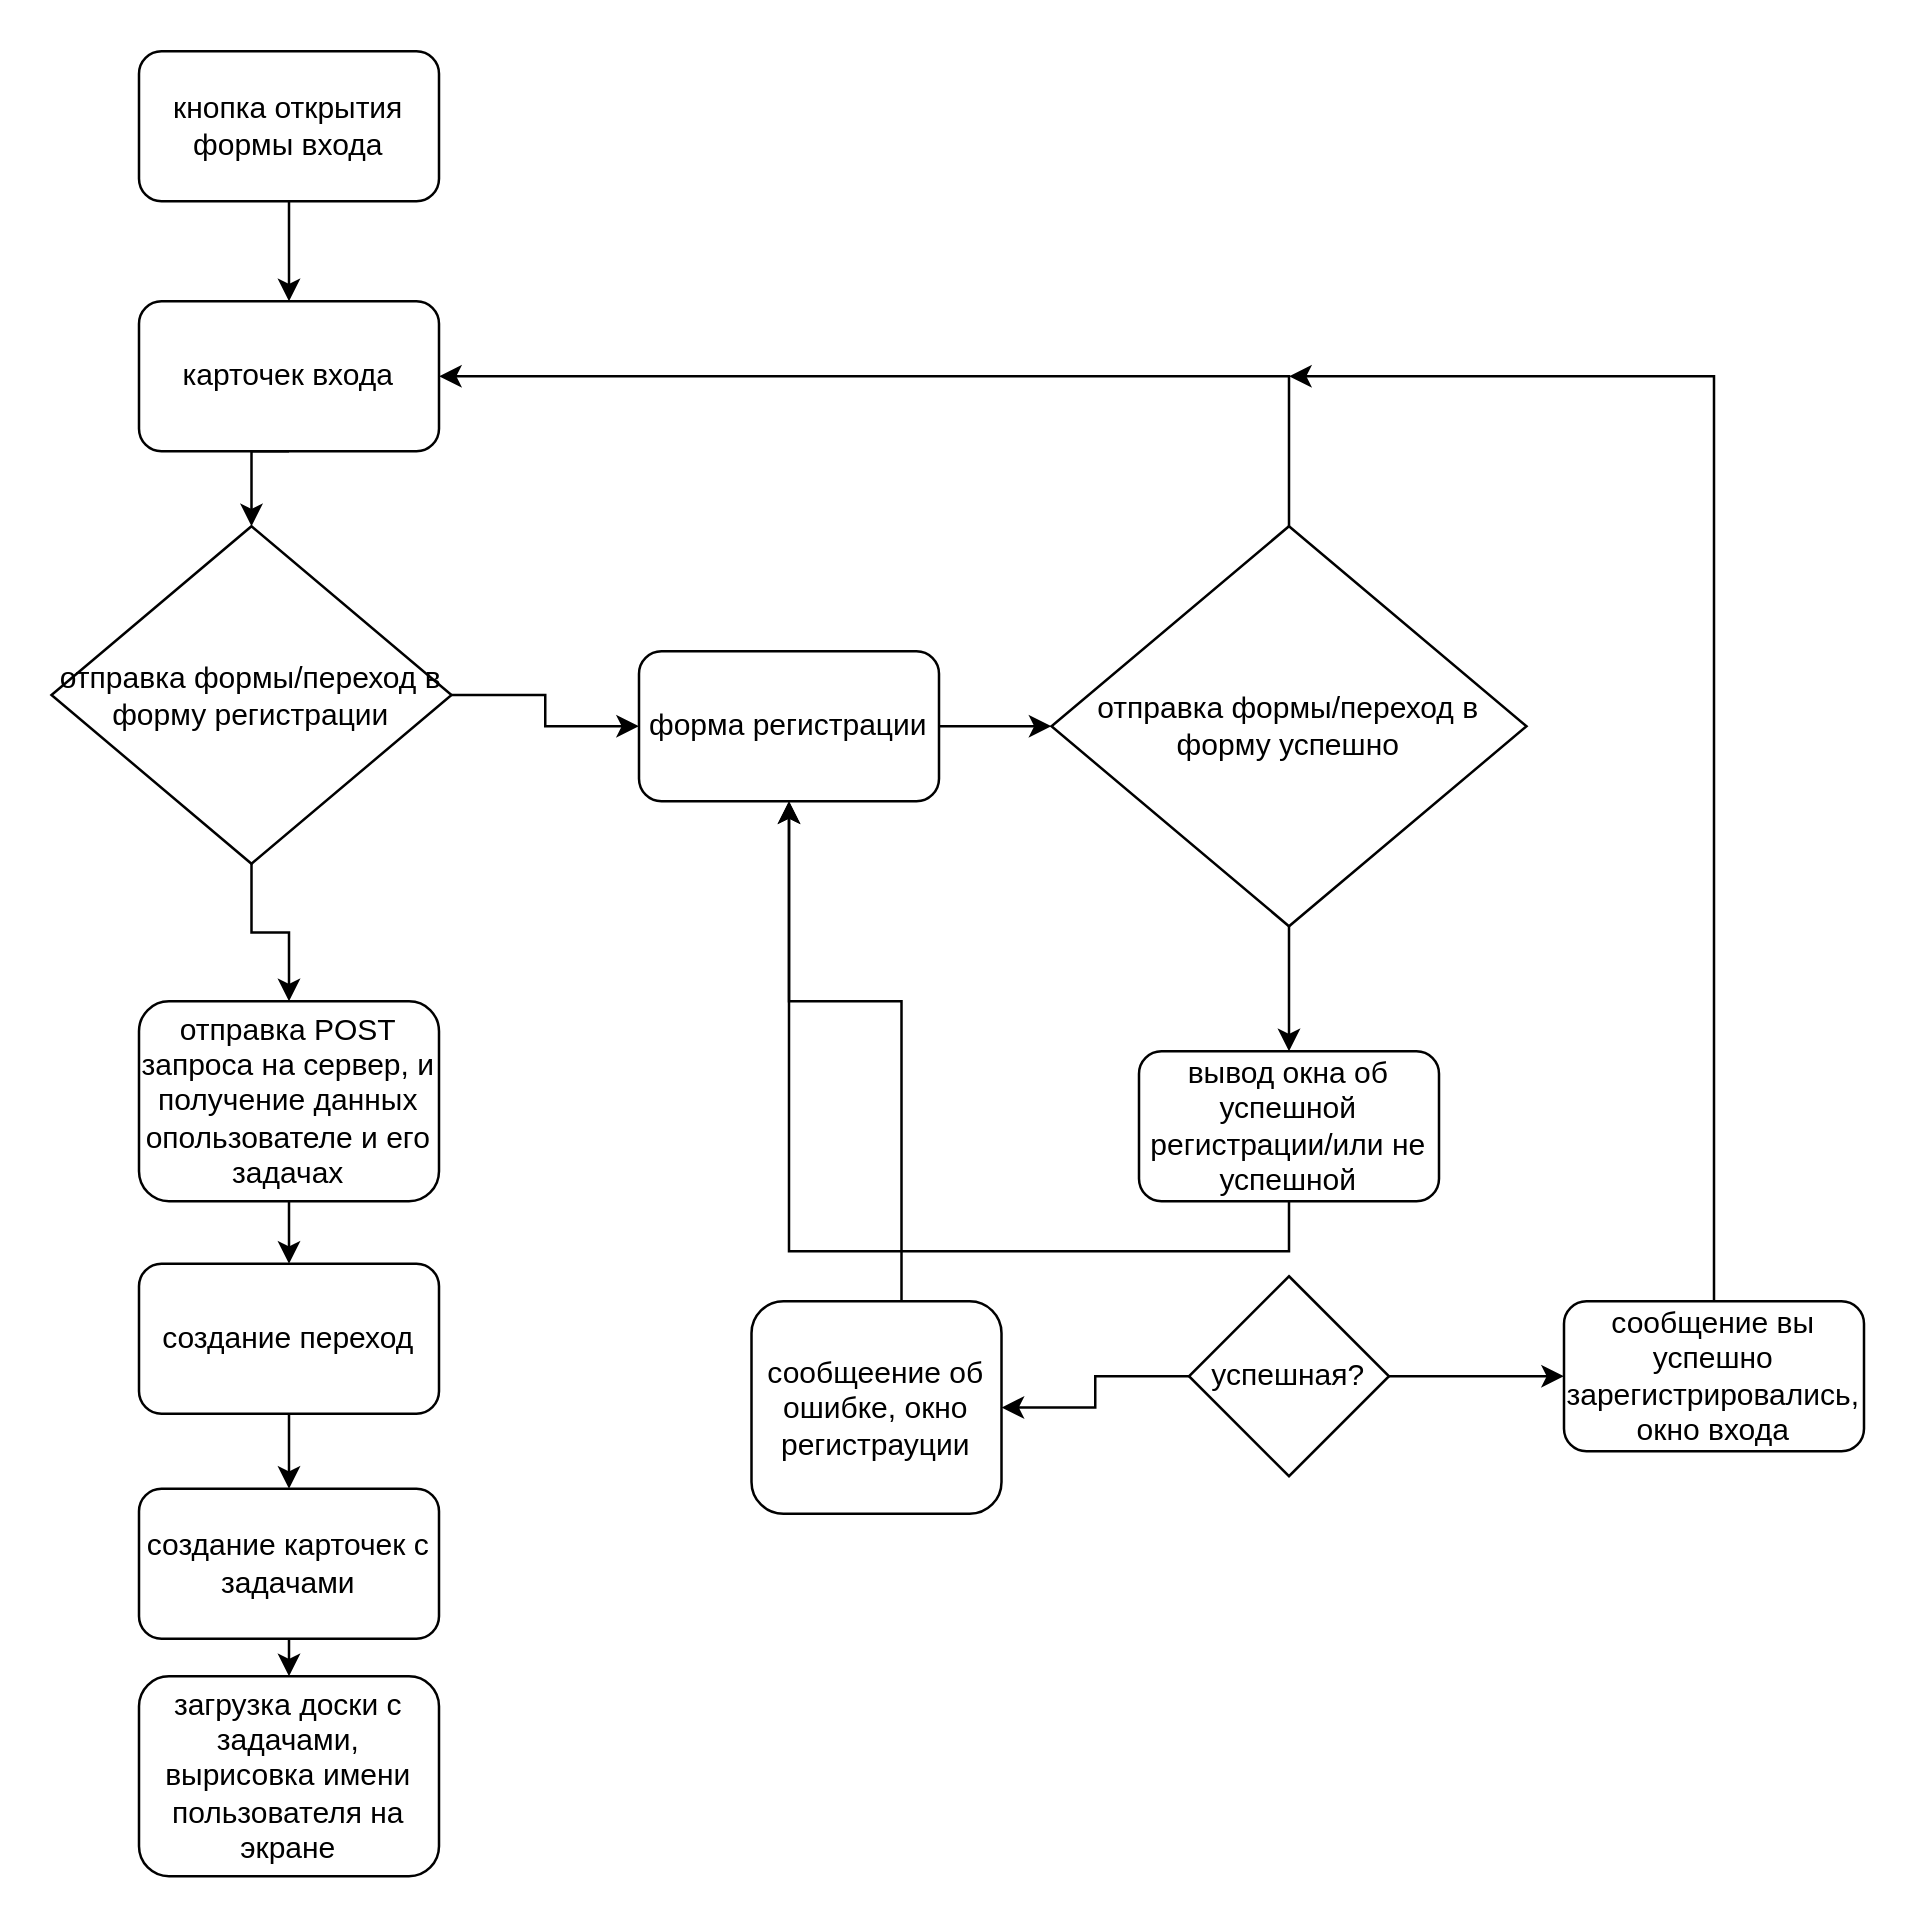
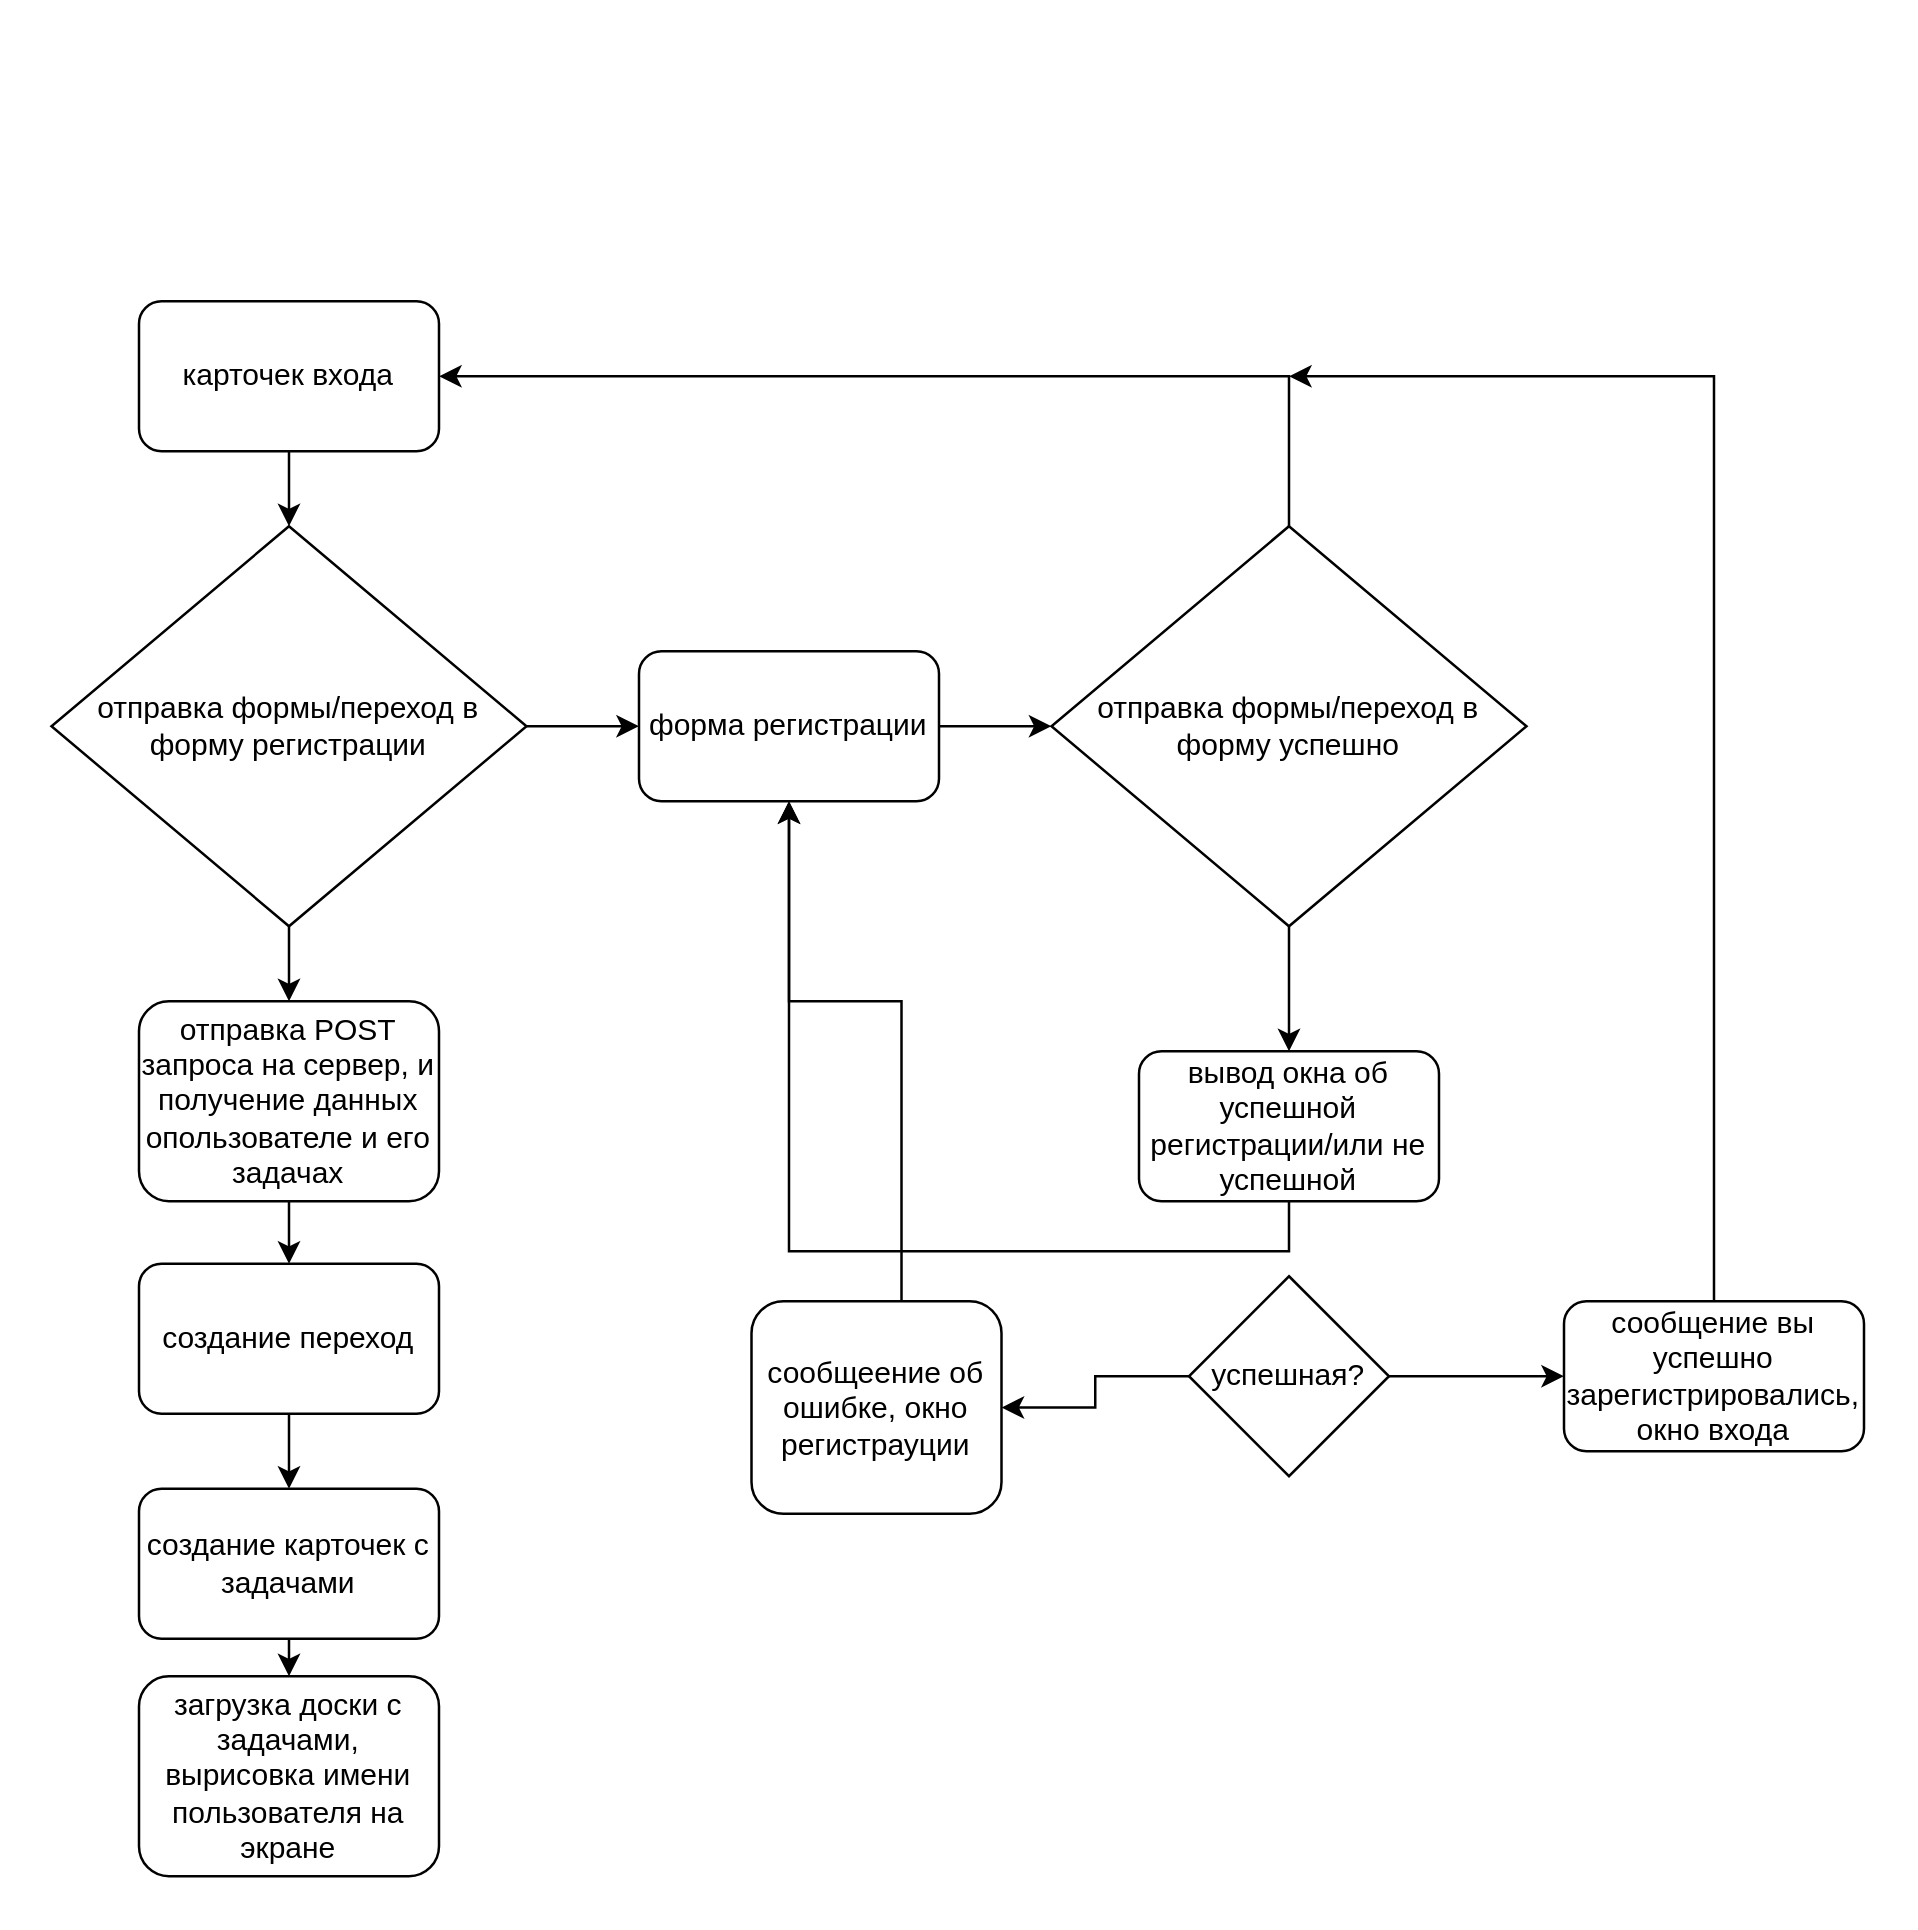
(289, 126) -> none
(289, 243) -> none
(251, 695) -> (289, 726)
